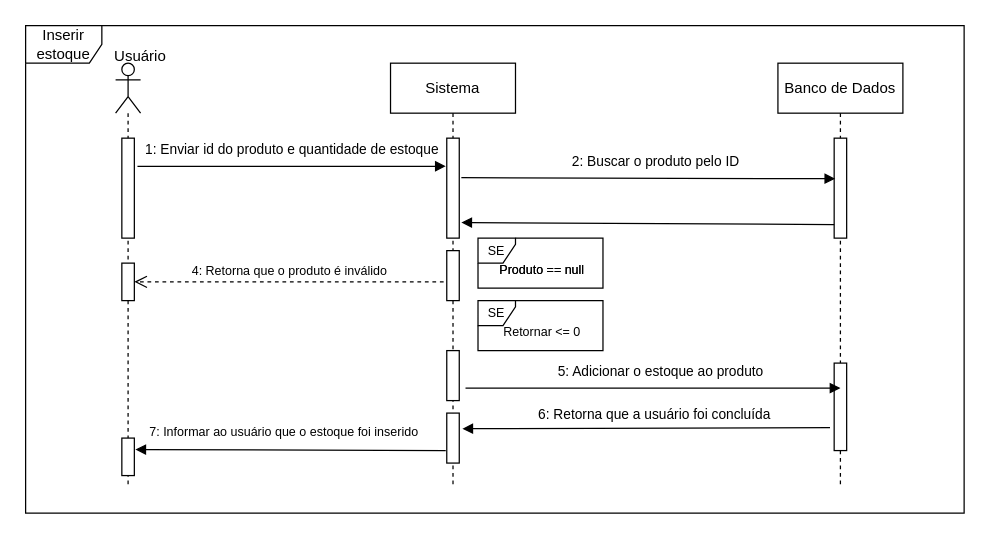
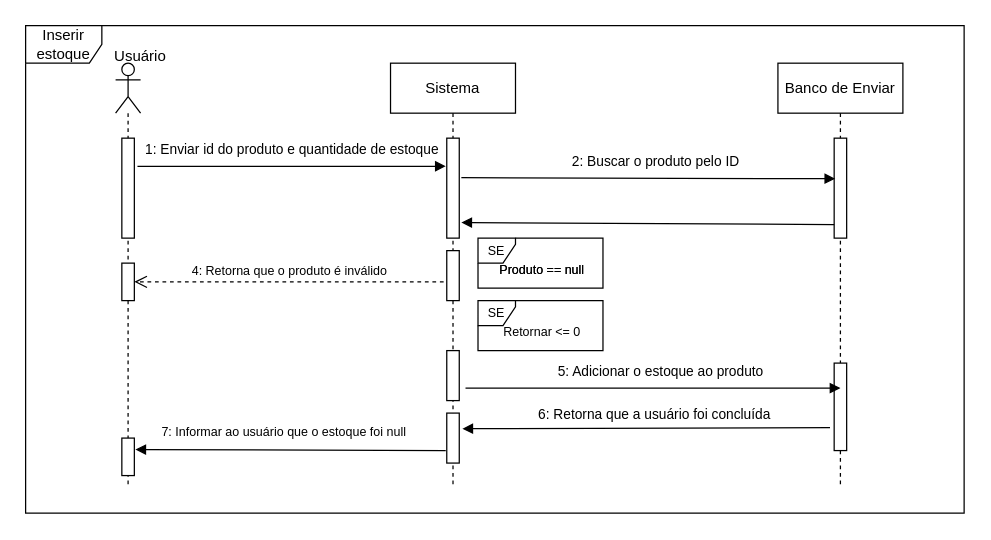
(841, 88) -> (841, 88)
(284, 432) -> (284, 432)
